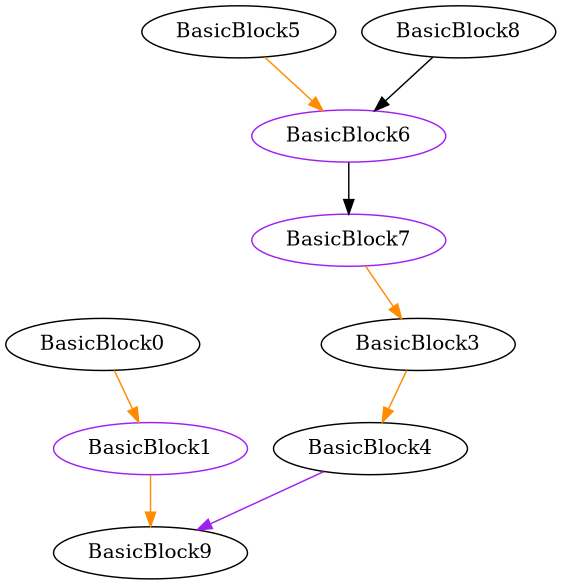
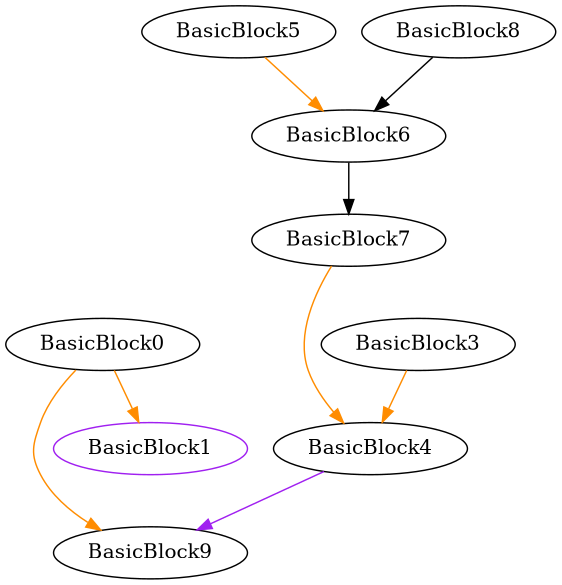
(349, 136) -> (349, 136)
(349, 240) -> (349, 240)
(379, 286) -> (304, 340)
(151, 494) -> (34, 451)
